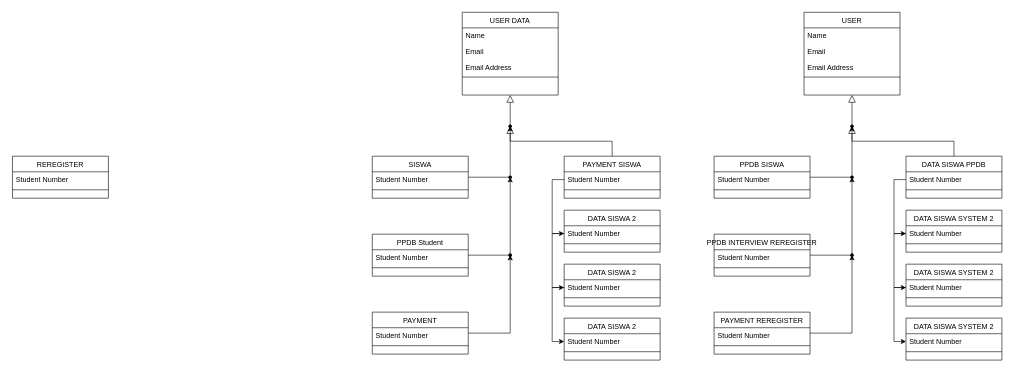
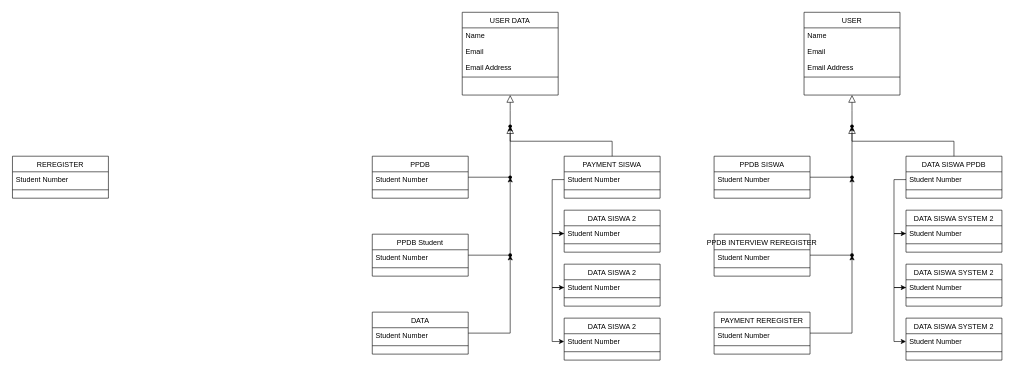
(420, 164) -> (420, 164)
(420, 320) -> (420, 320)
